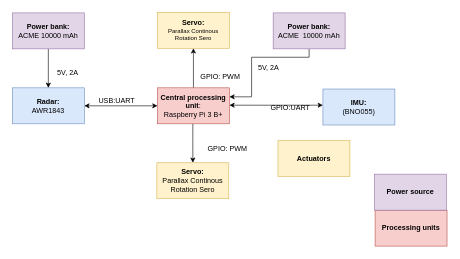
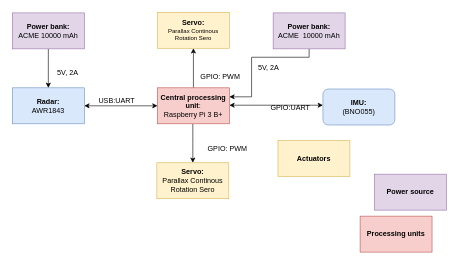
(359, 107) -> (359, 107)
(411, 228) -> (396, 234)
